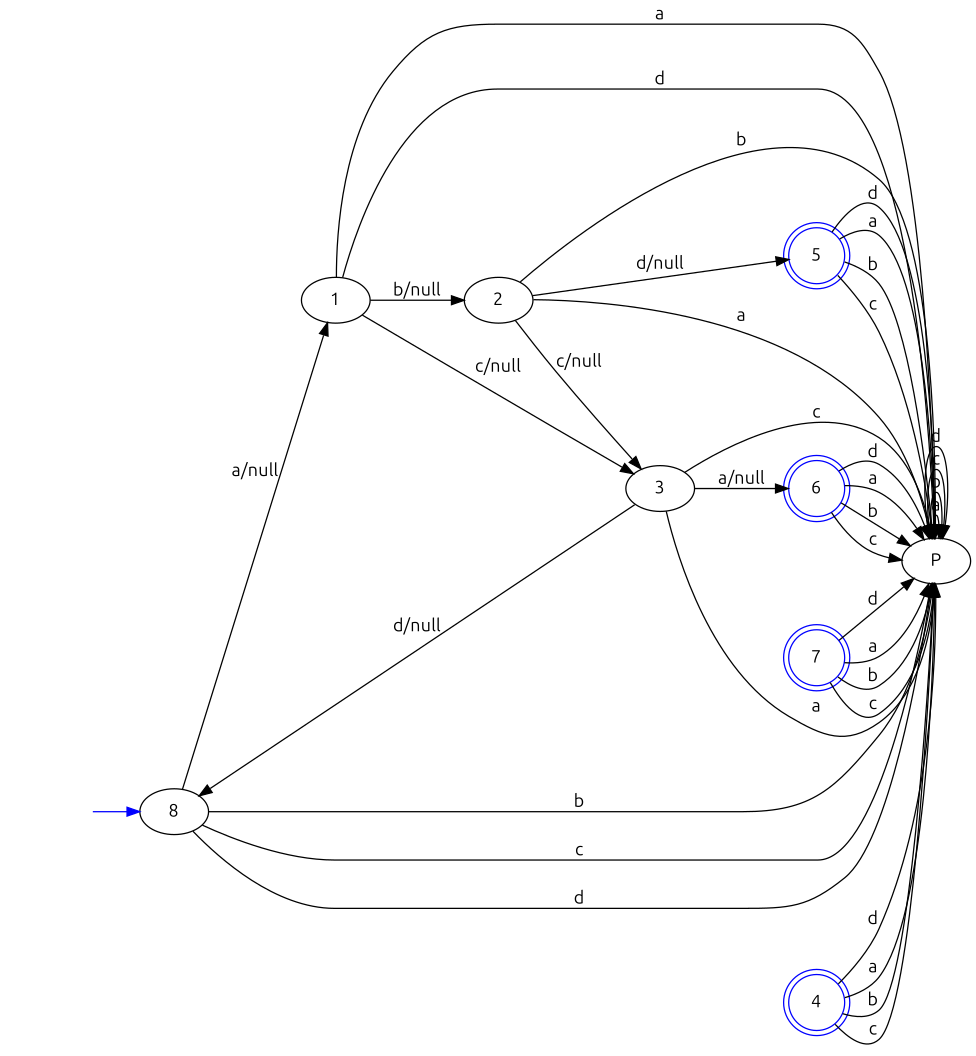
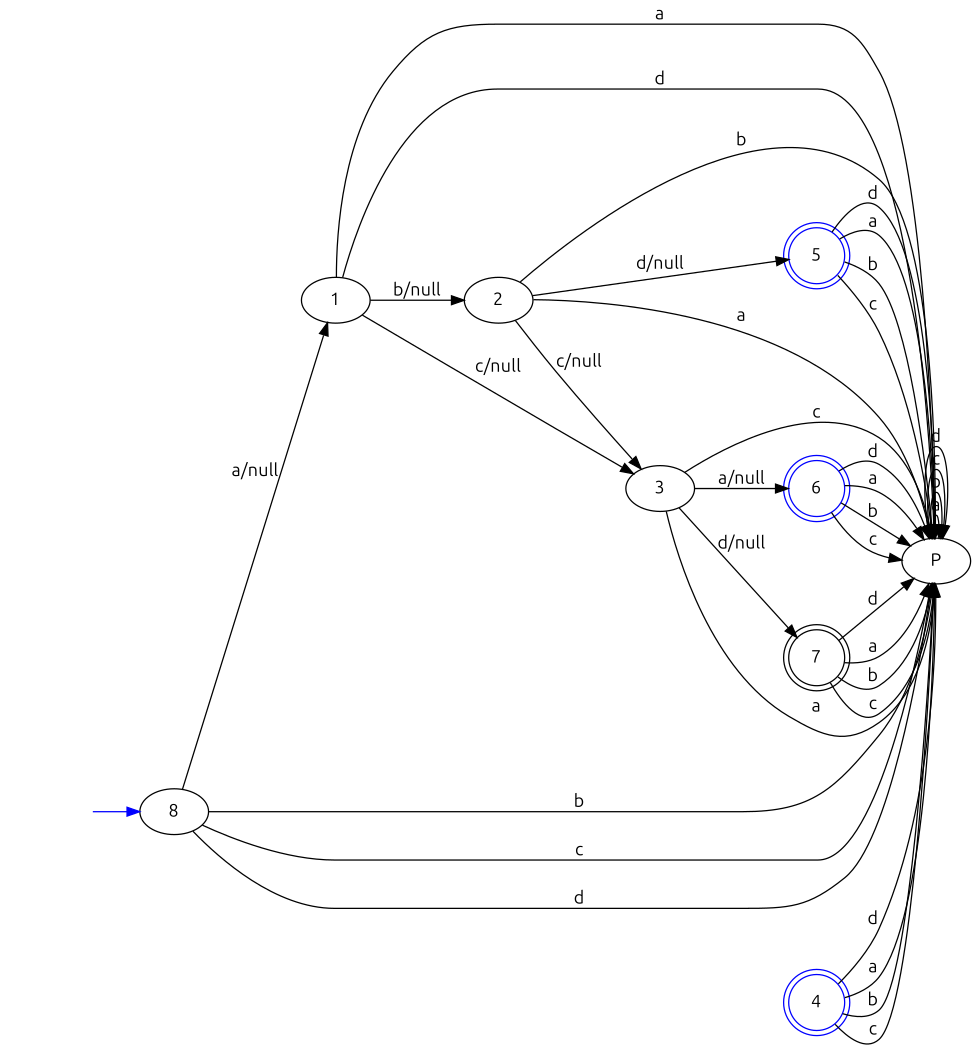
(422, 647) -> (734, 568)
(817, 658) -> (817, 658)
